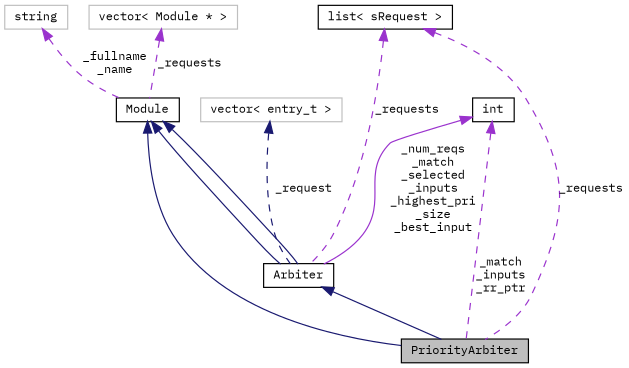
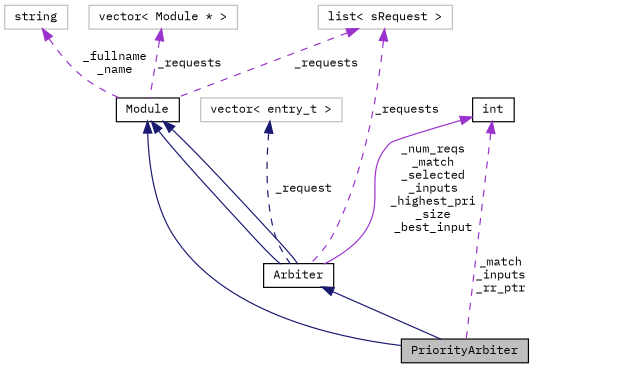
(385, 17) -> (385, 17)
(557, 171) -> (261, 66)
